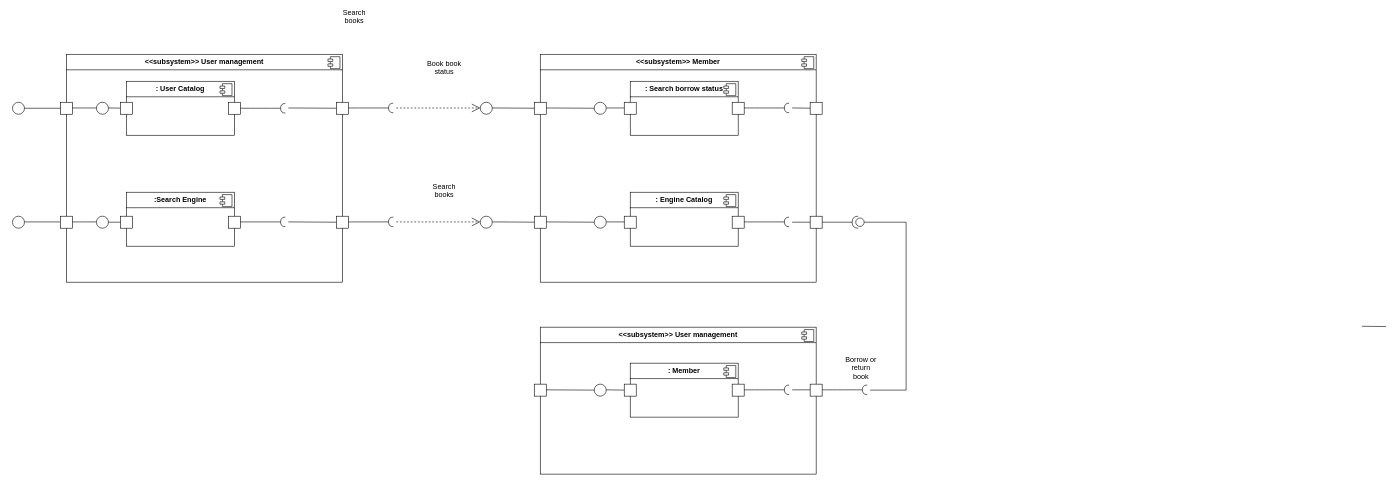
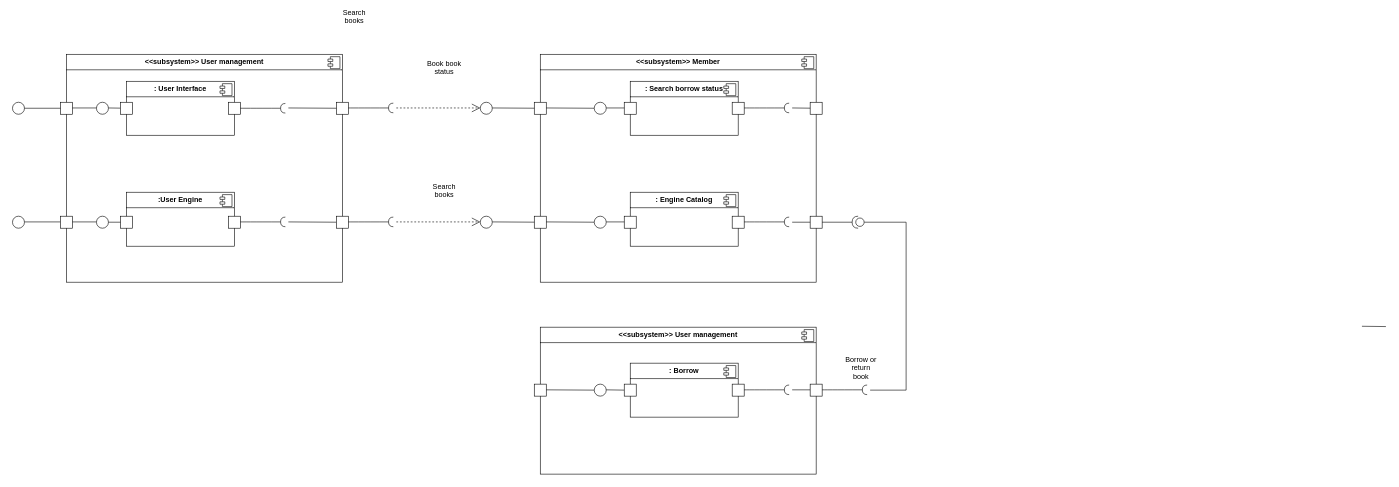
(151, 81) -> (156, 81)
(152, 192) -> (148, 192)
(645, 363) -> (645, 363)
